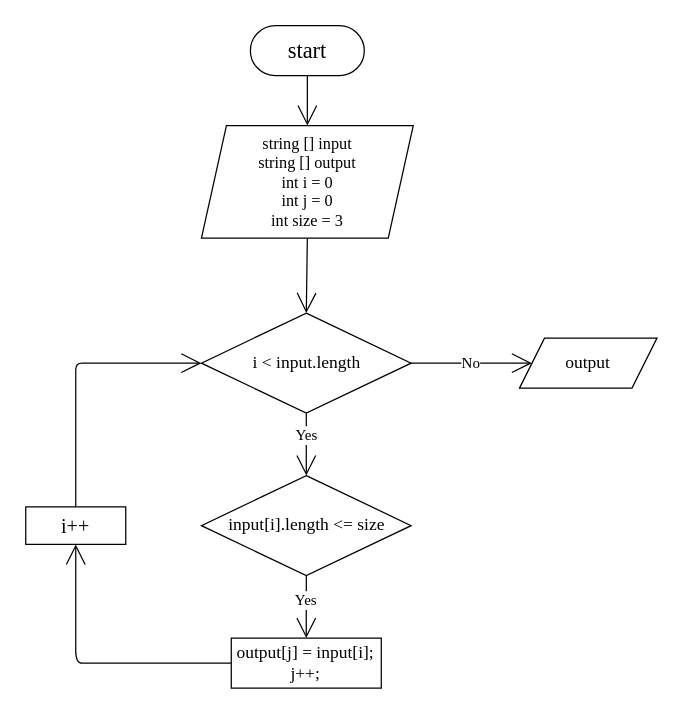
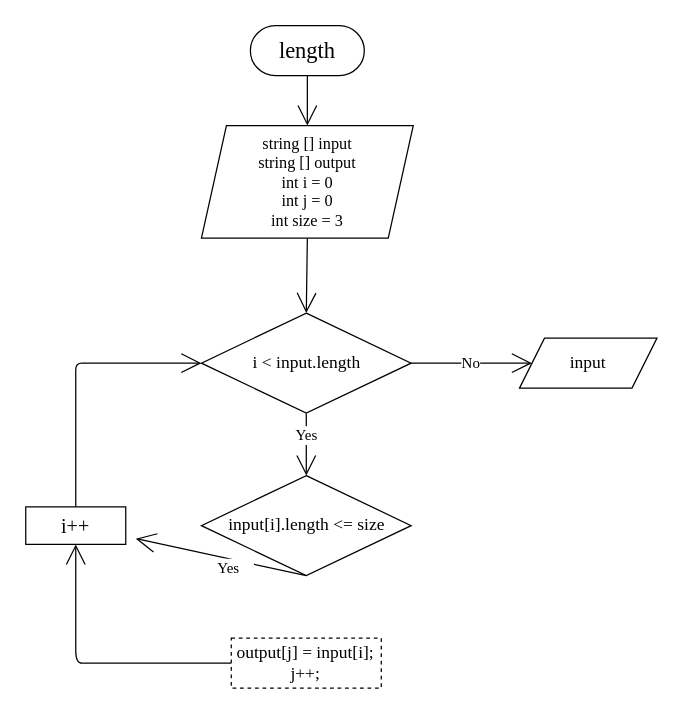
(308, 51) -> (308, 51)
(588, 363) -> (588, 363)
(306, 606) -> (185, 549)
(306, 663) -> (306, 663)
